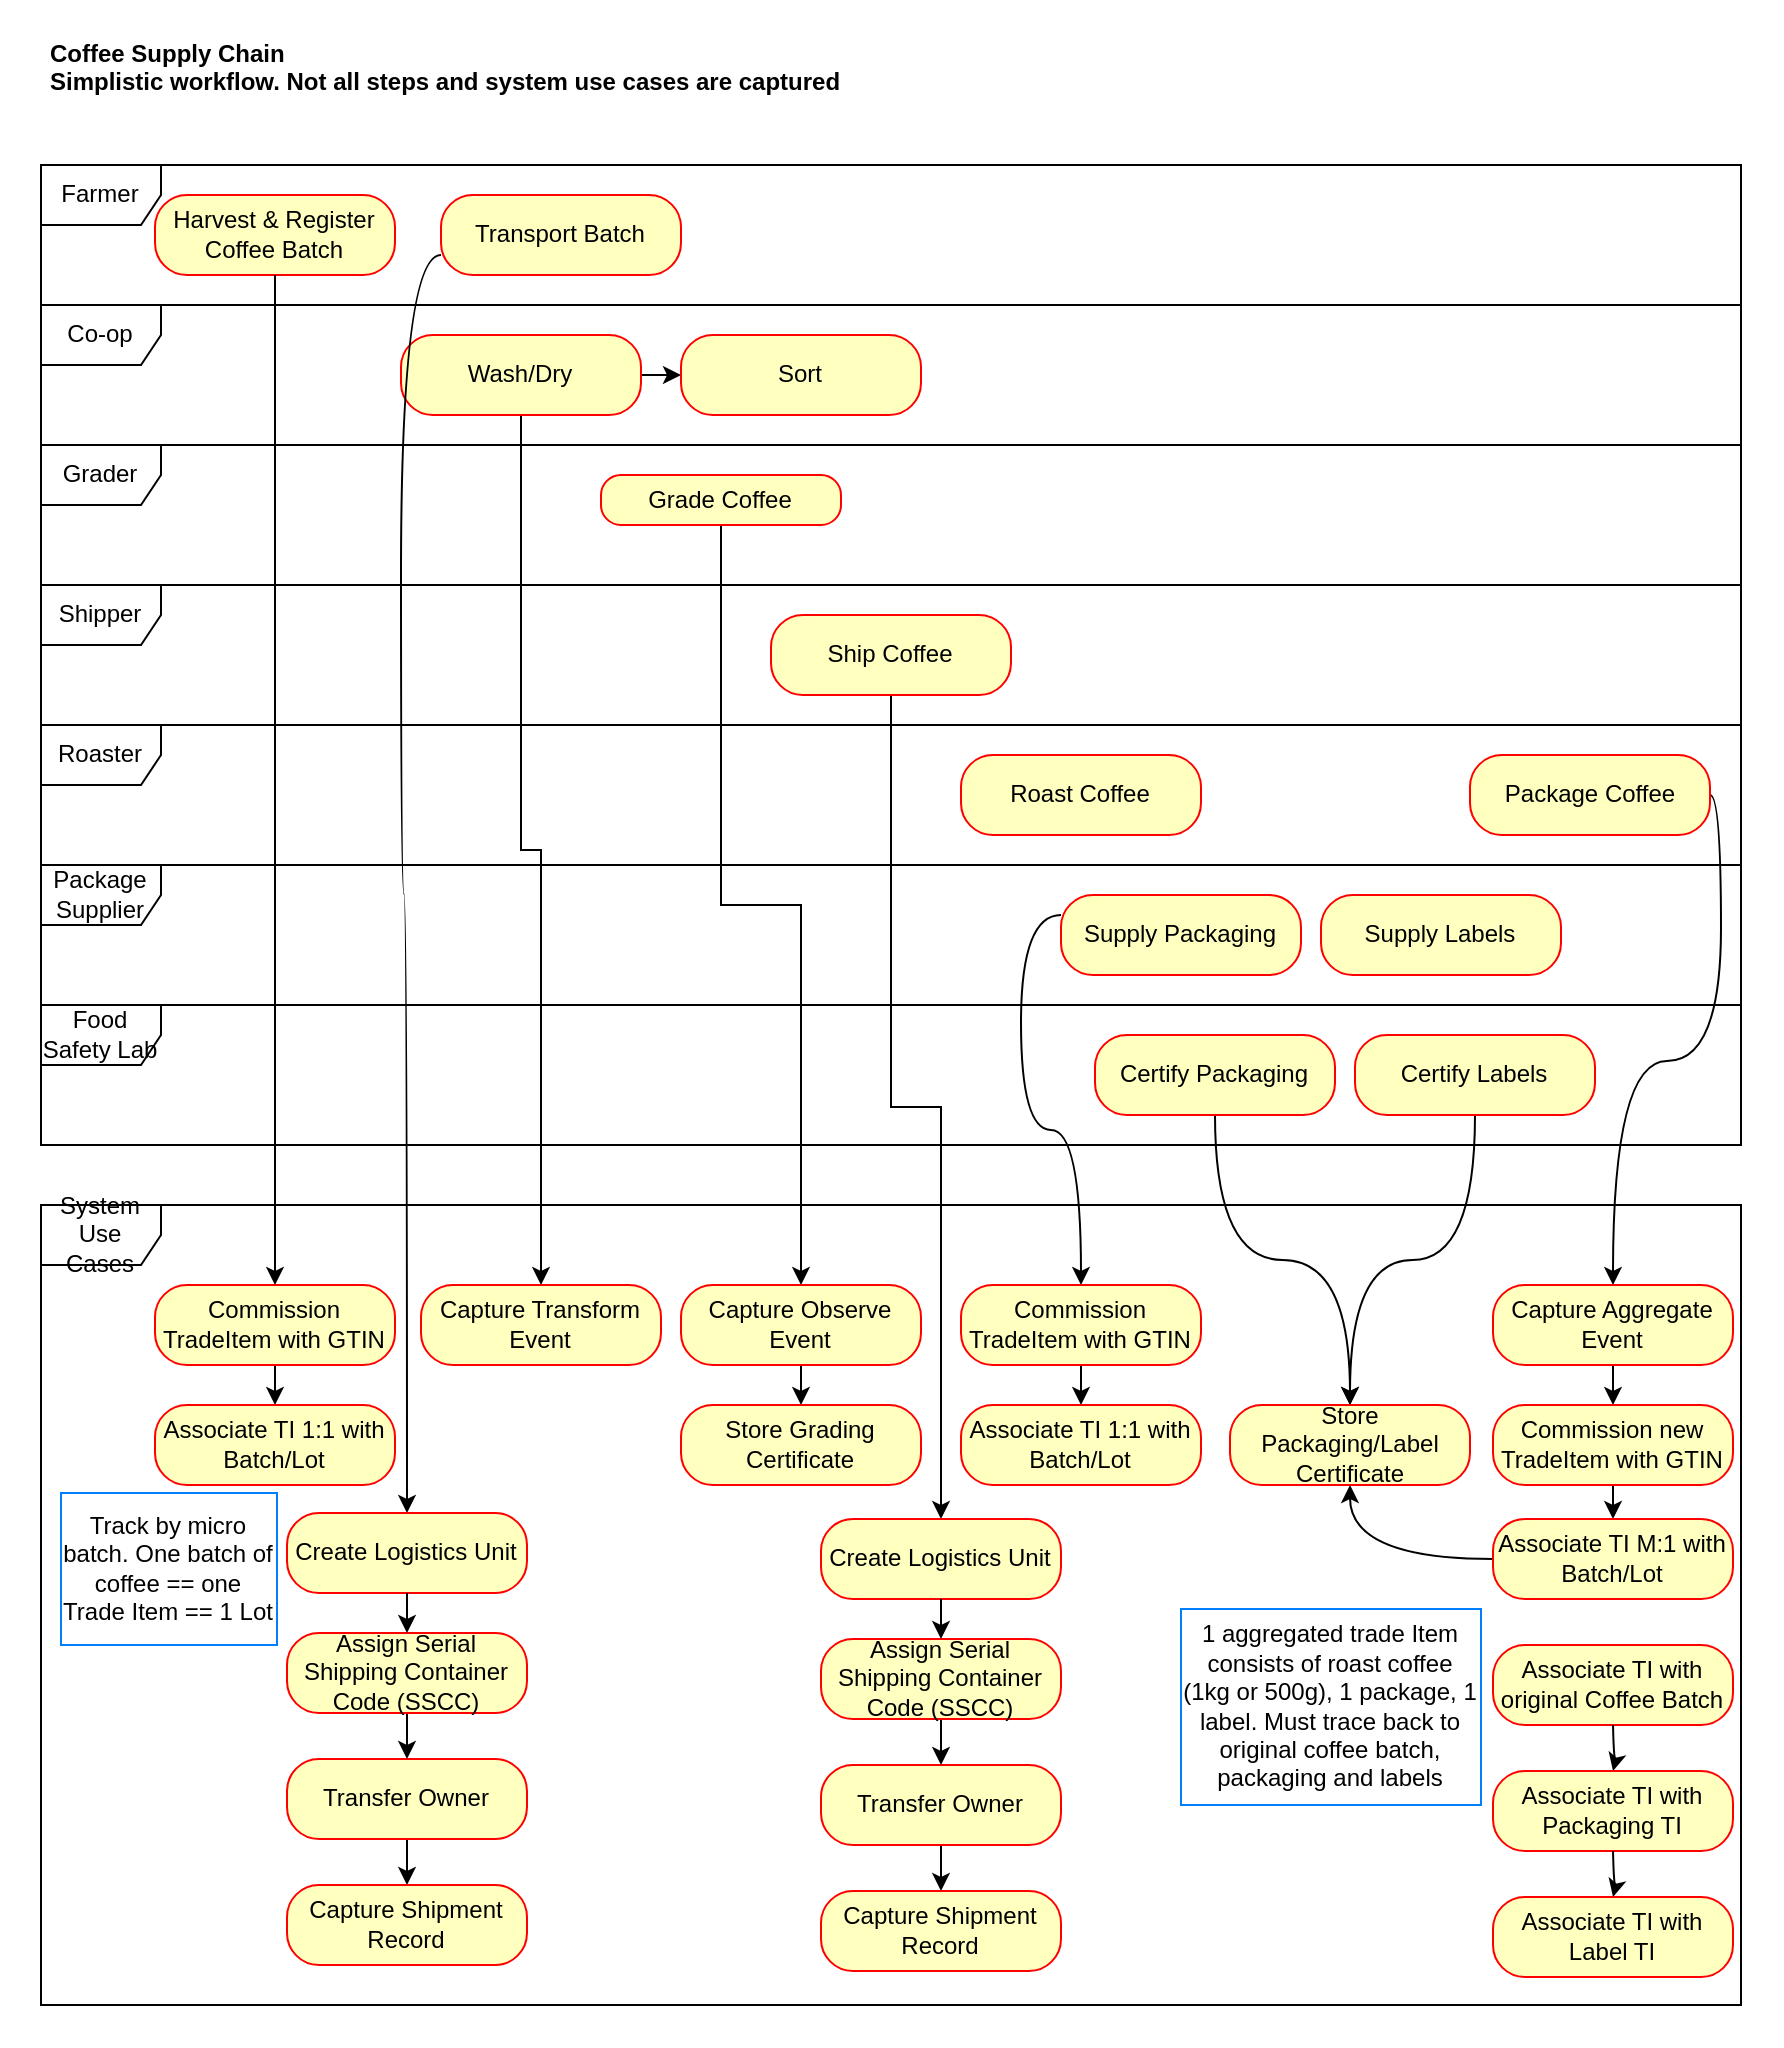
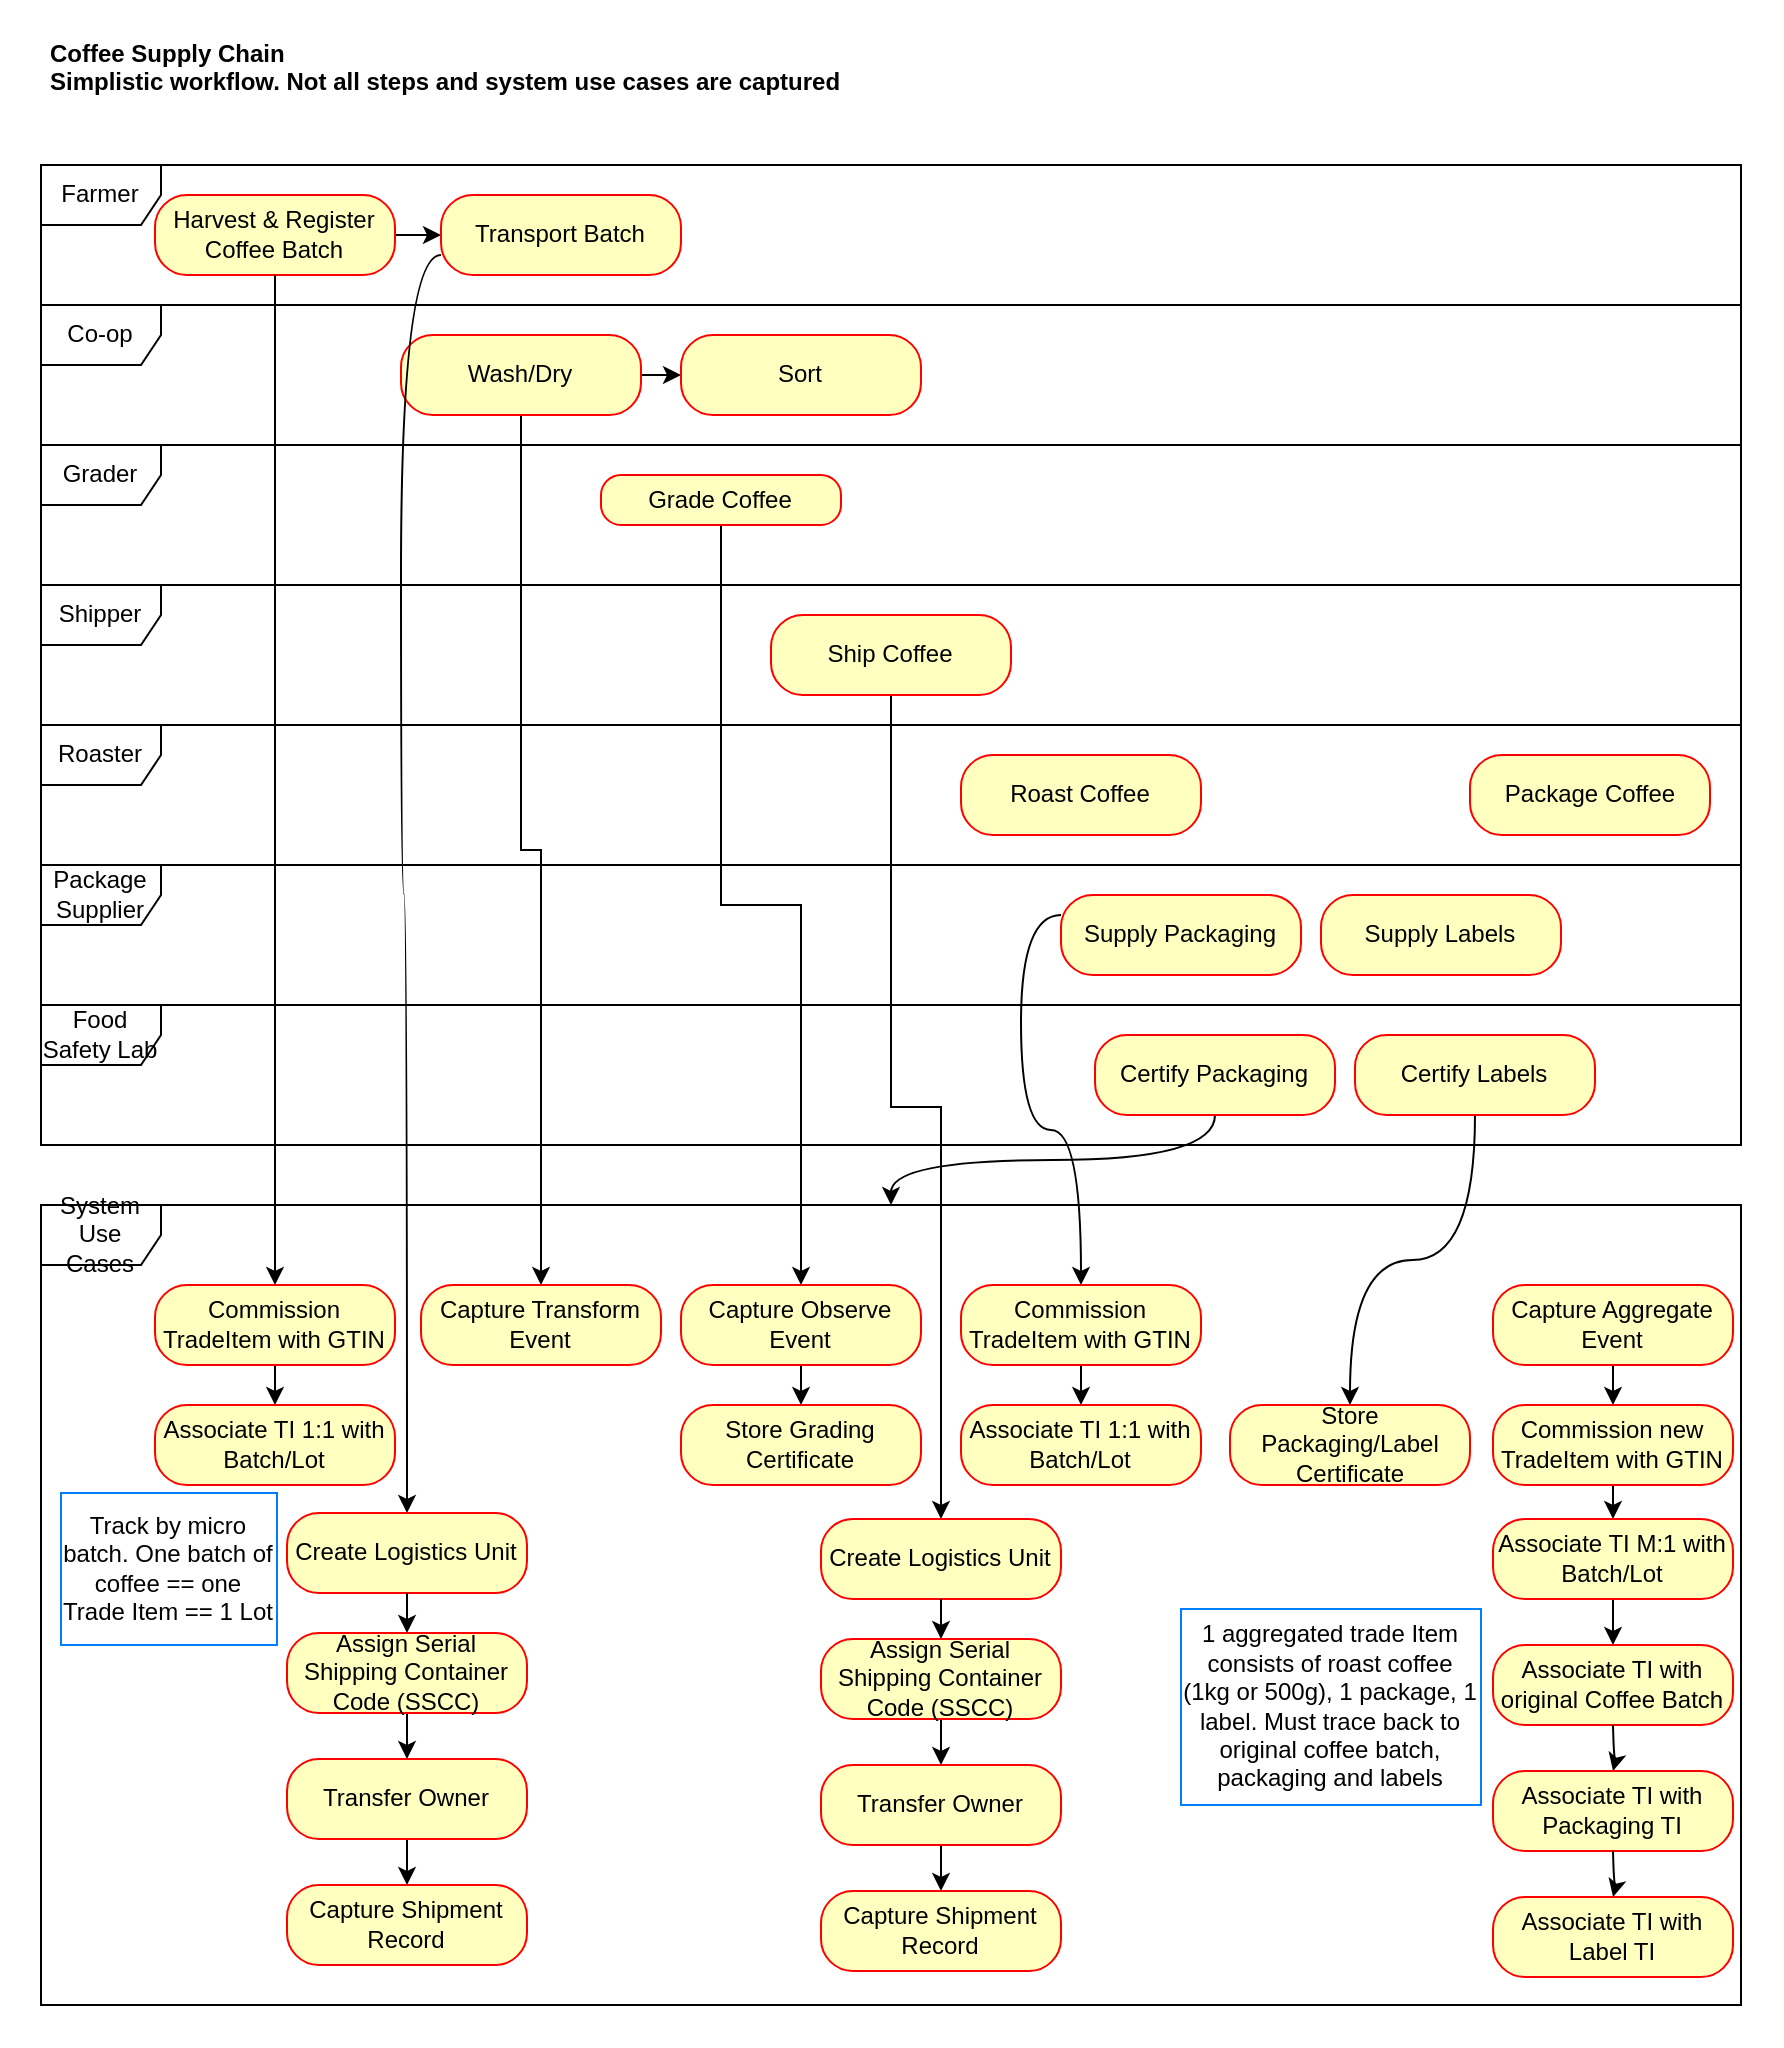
none -> (425, 235)
(1625, 1121) -> none
(1260, 1255) -> (1029, 1160)
(1409, 1551) -> (1613, 1627)
